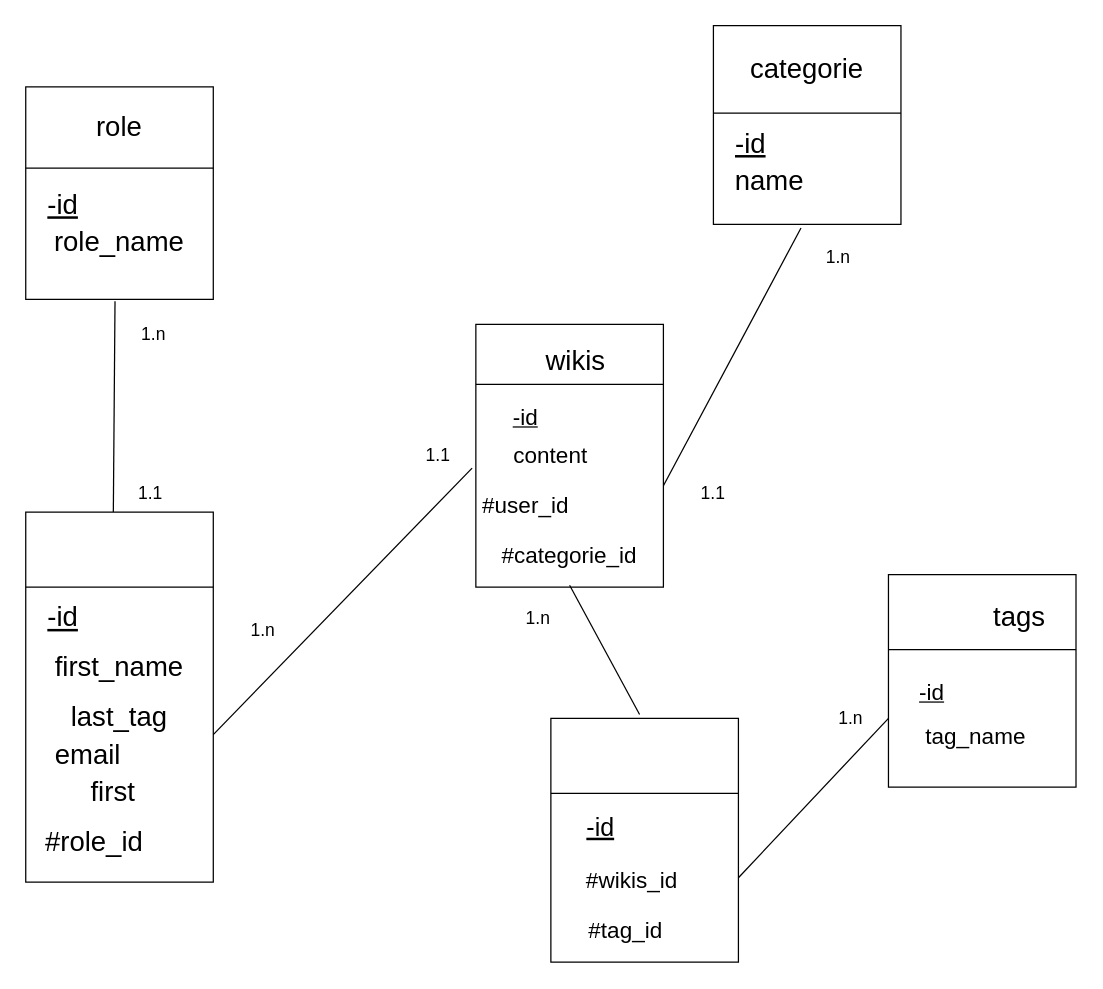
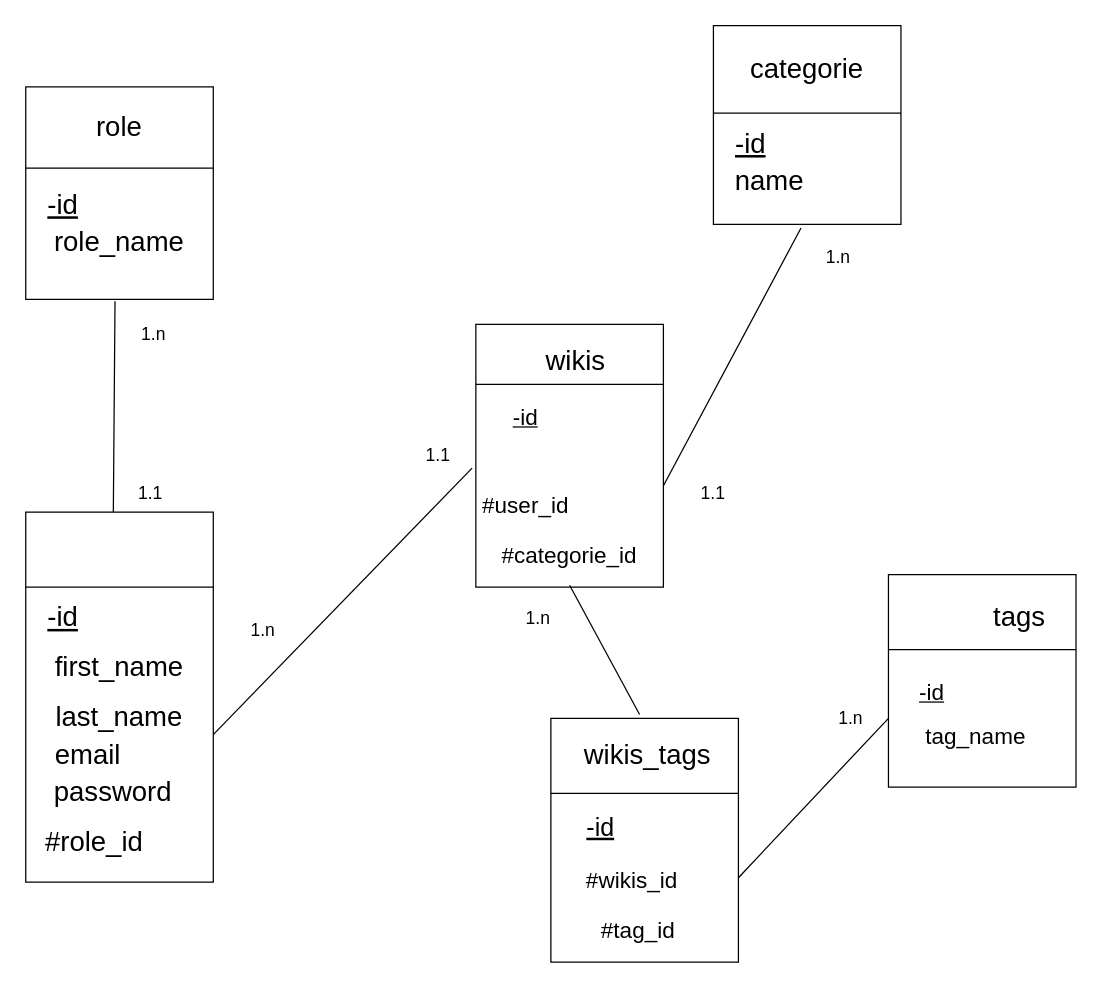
(551, 456) -> none
(119, 718) -> (119, 718)
none -> (648, 756)
(113, 793) -> (113, 793)
(626, 931) -> (638, 931)
